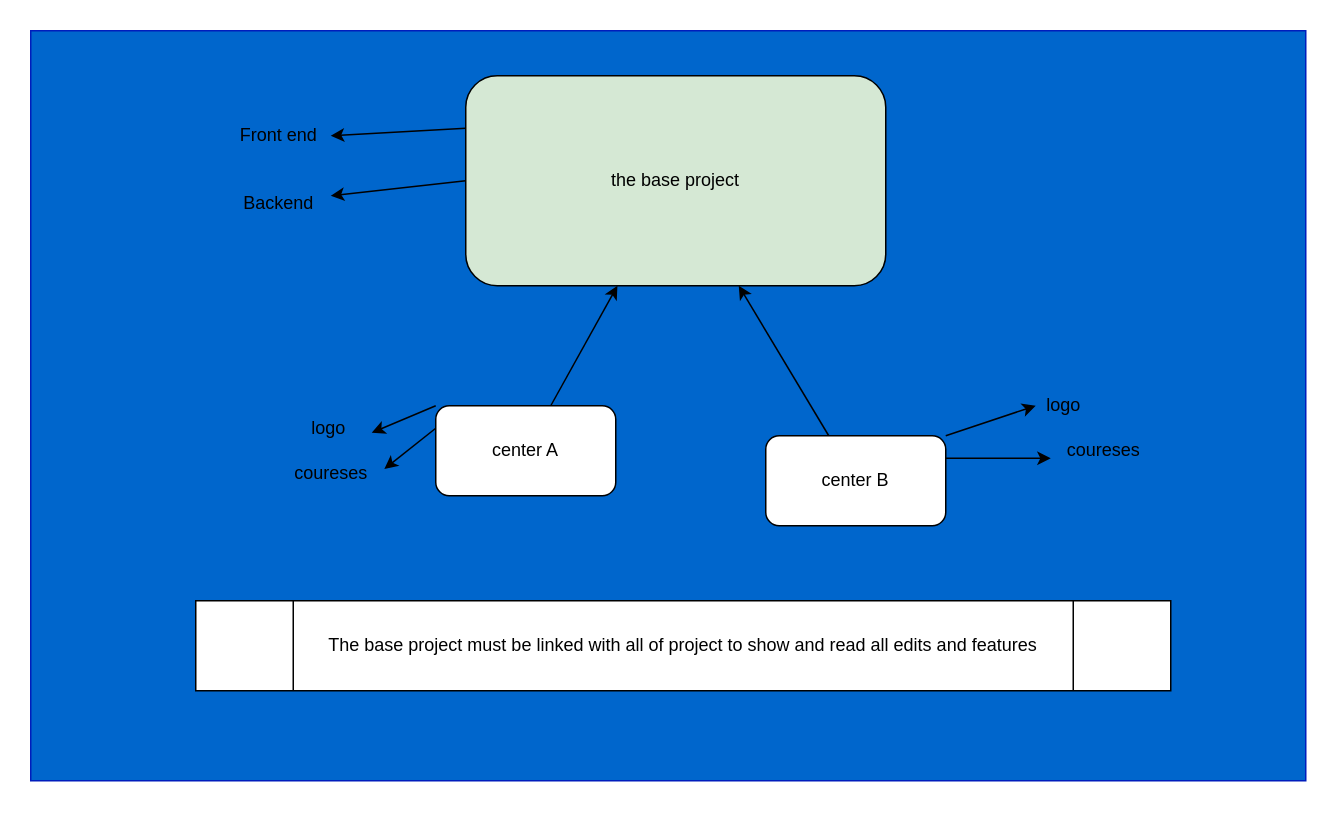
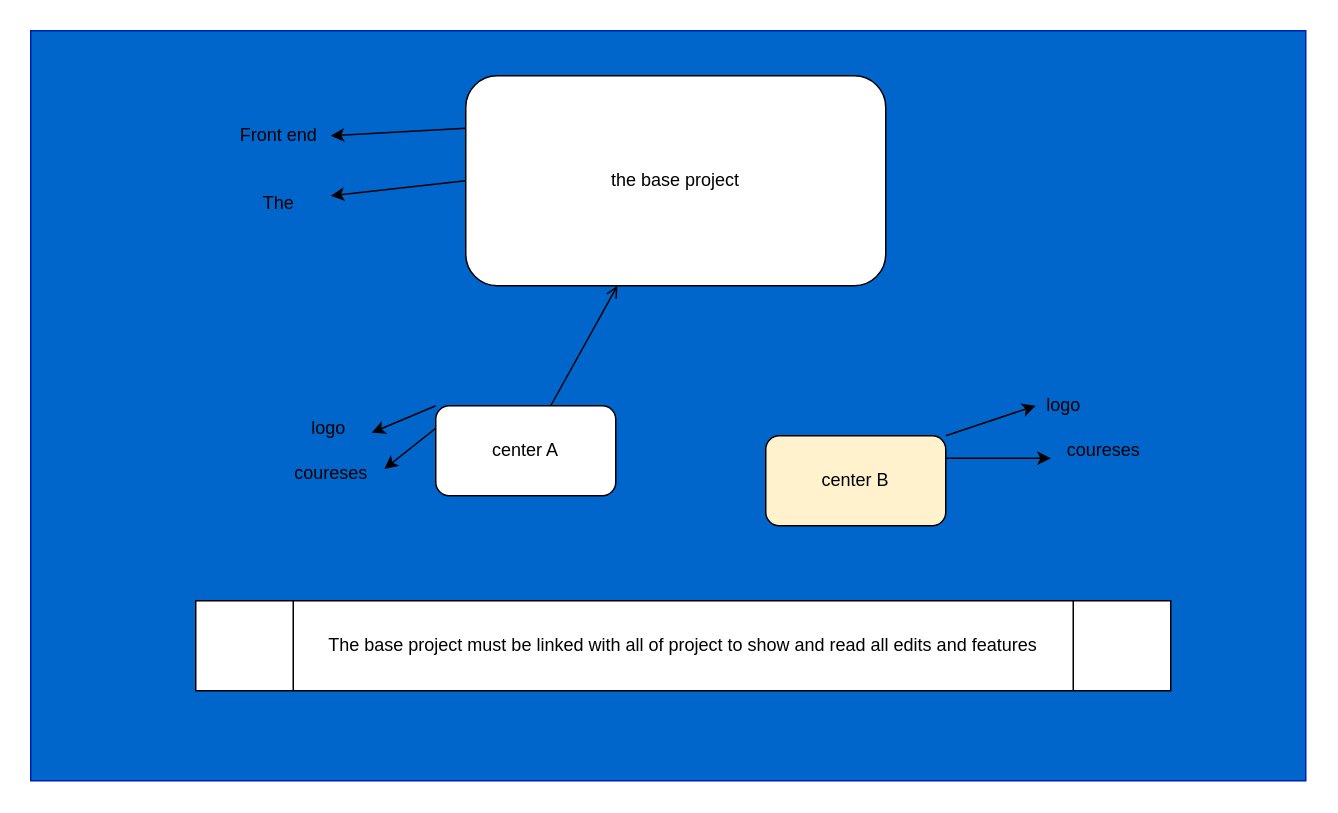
(676, 181) -> (676, 181)
(279, 203) -> (279, 203)
(612, 296) -> (613, 293)
(786, 365) -> none
(856, 481) -> (856, 481)
